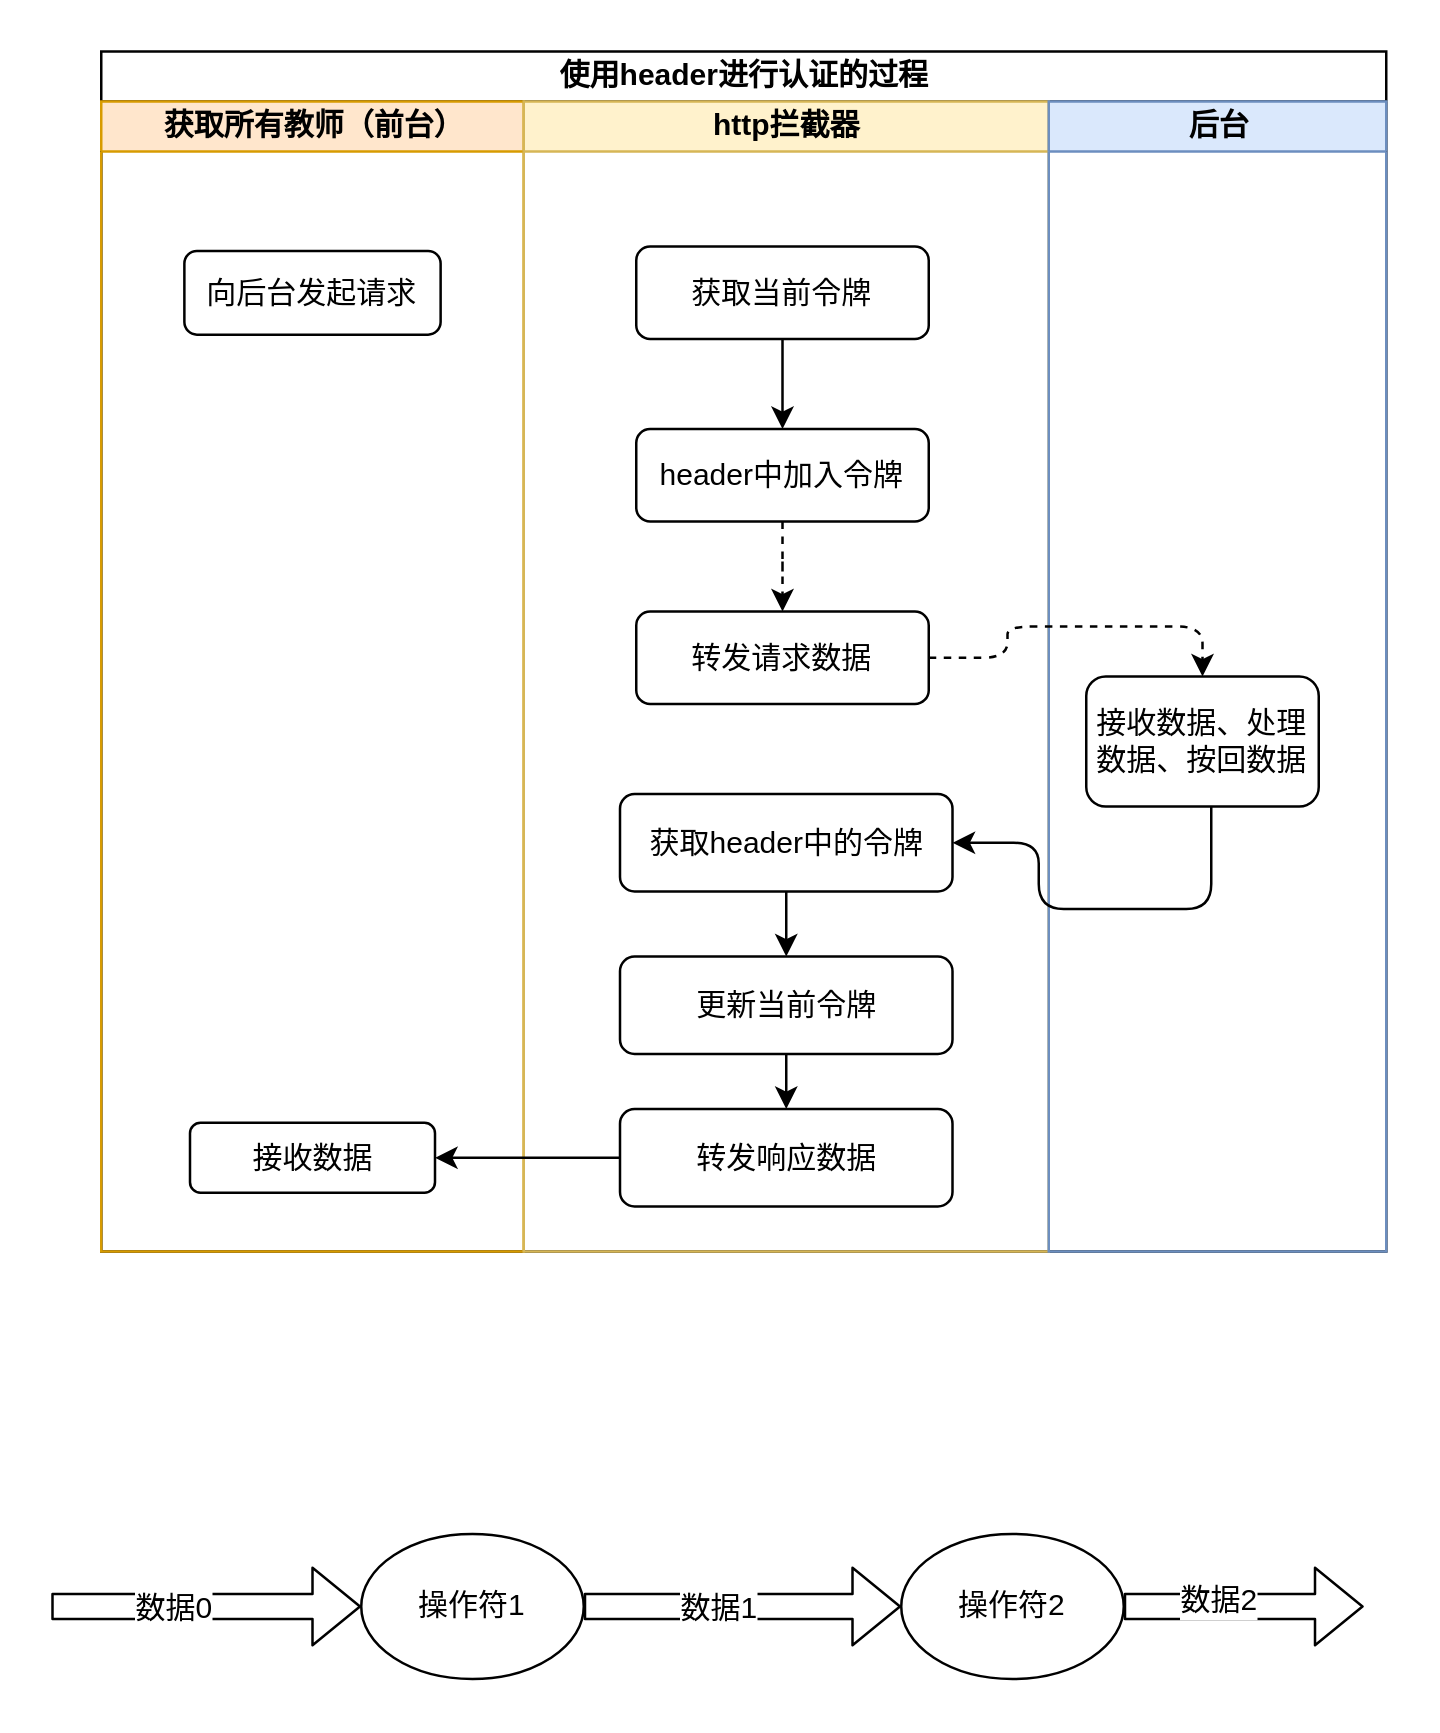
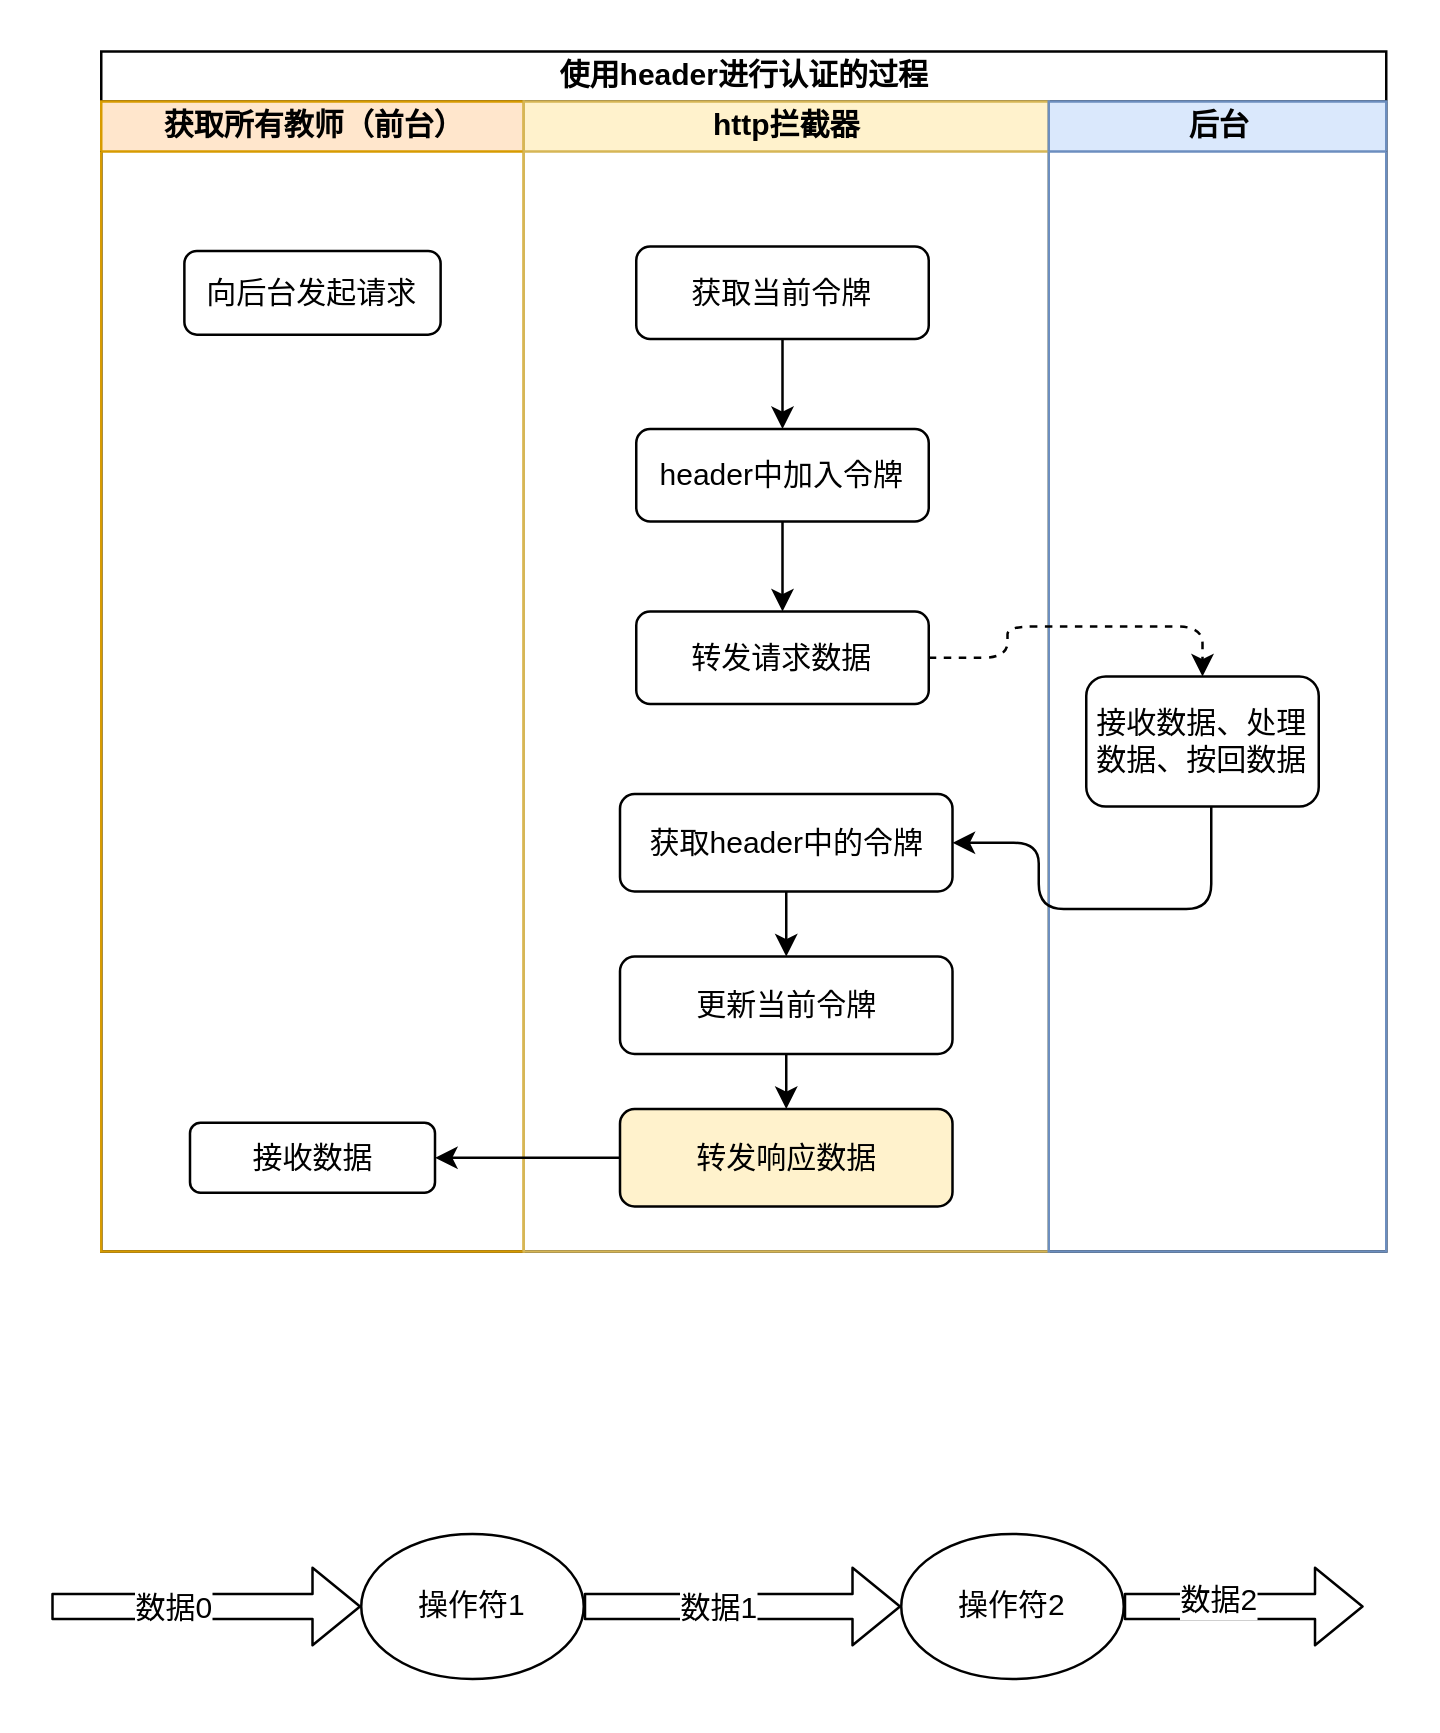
(783, 544) -> (783, 544)
(786, 1158) -> (786, 1158)
